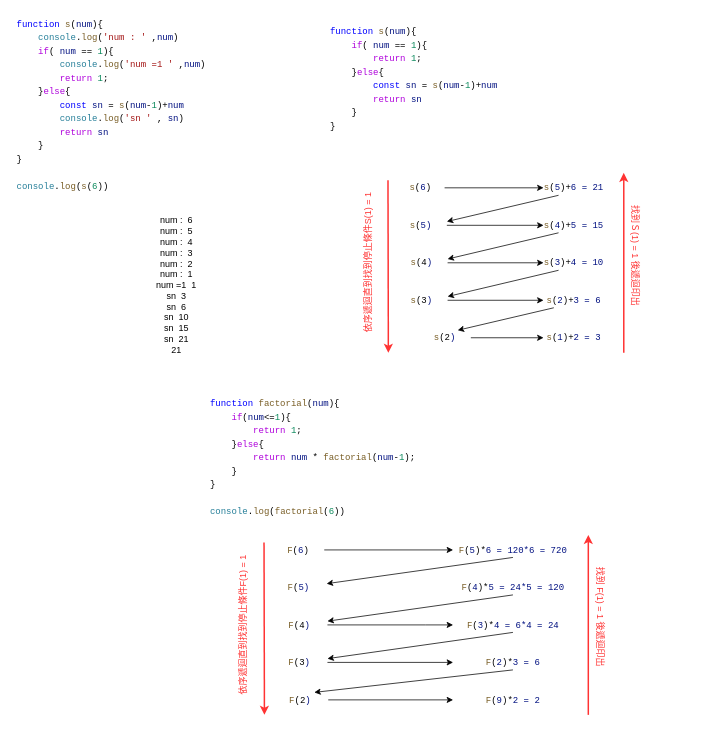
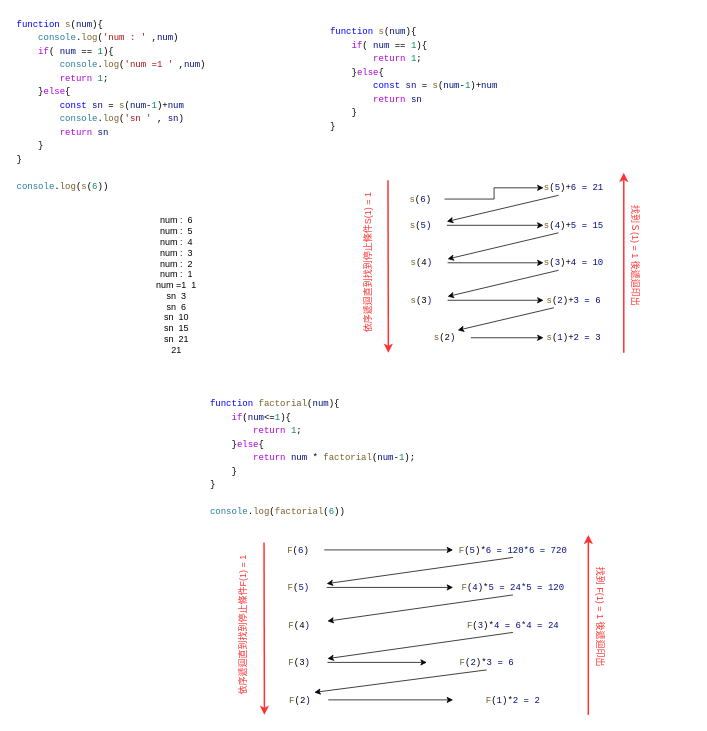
(420, 188) -> (420, 199)
none -> (387, 588)
(446, 625) -> none
(513, 663) -> (487, 663)
(513, 700) -> (513, 700)
